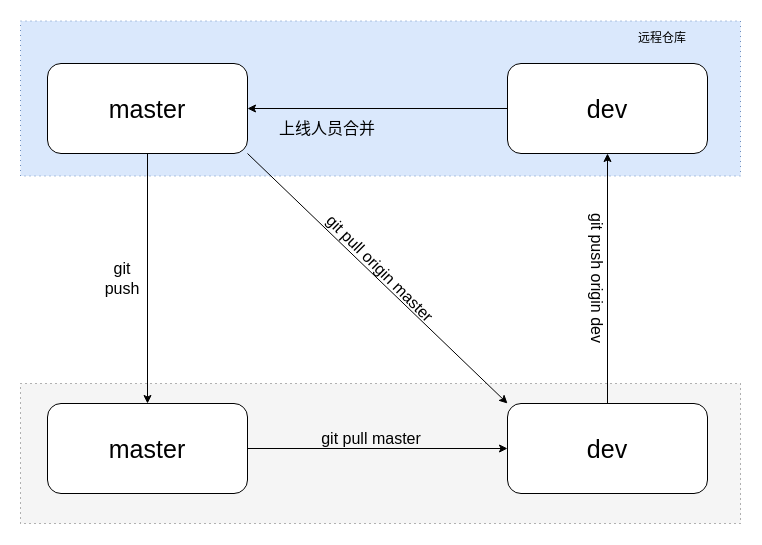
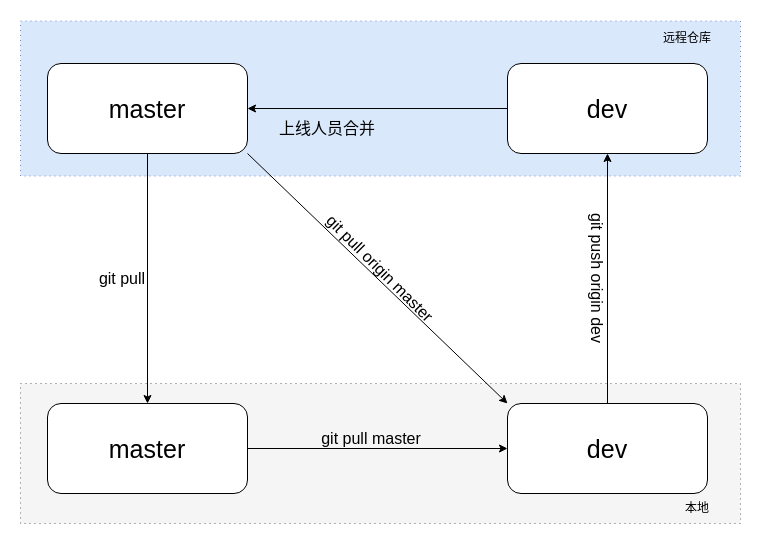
(663, 39) -> (688, 39)
(123, 279) -> (123, 279)
none -> (698, 509)
